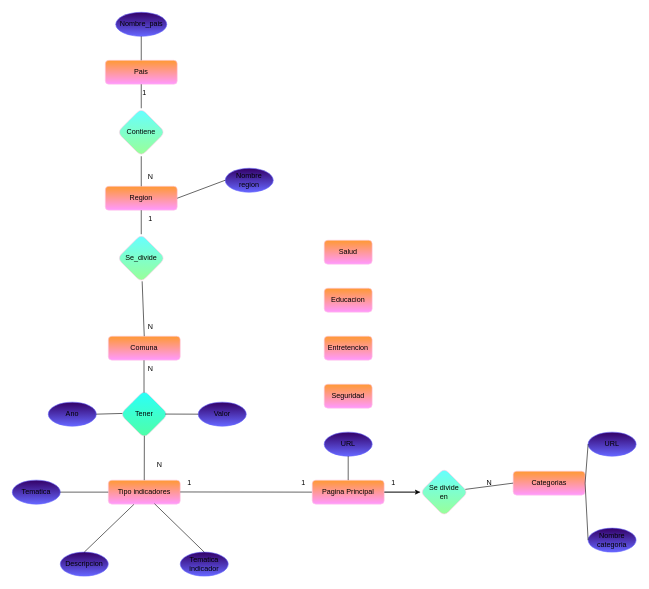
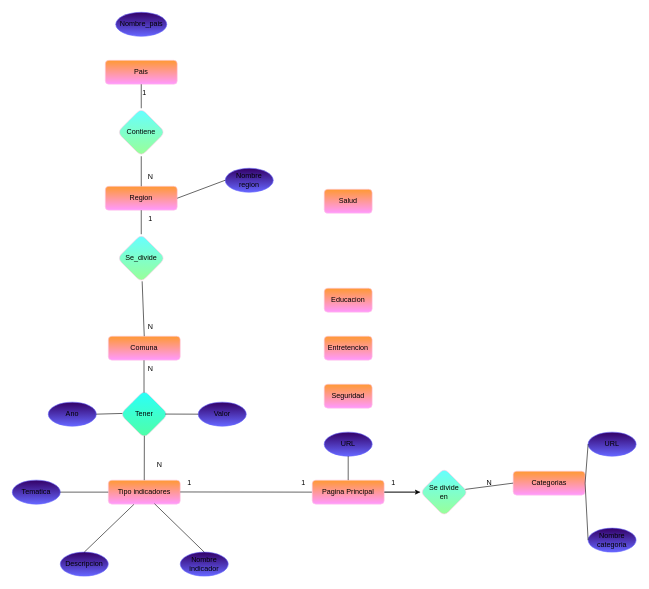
(141, 48) -> none
(348, 252) -> (348, 201)
(204, 564) -> (204, 564)
